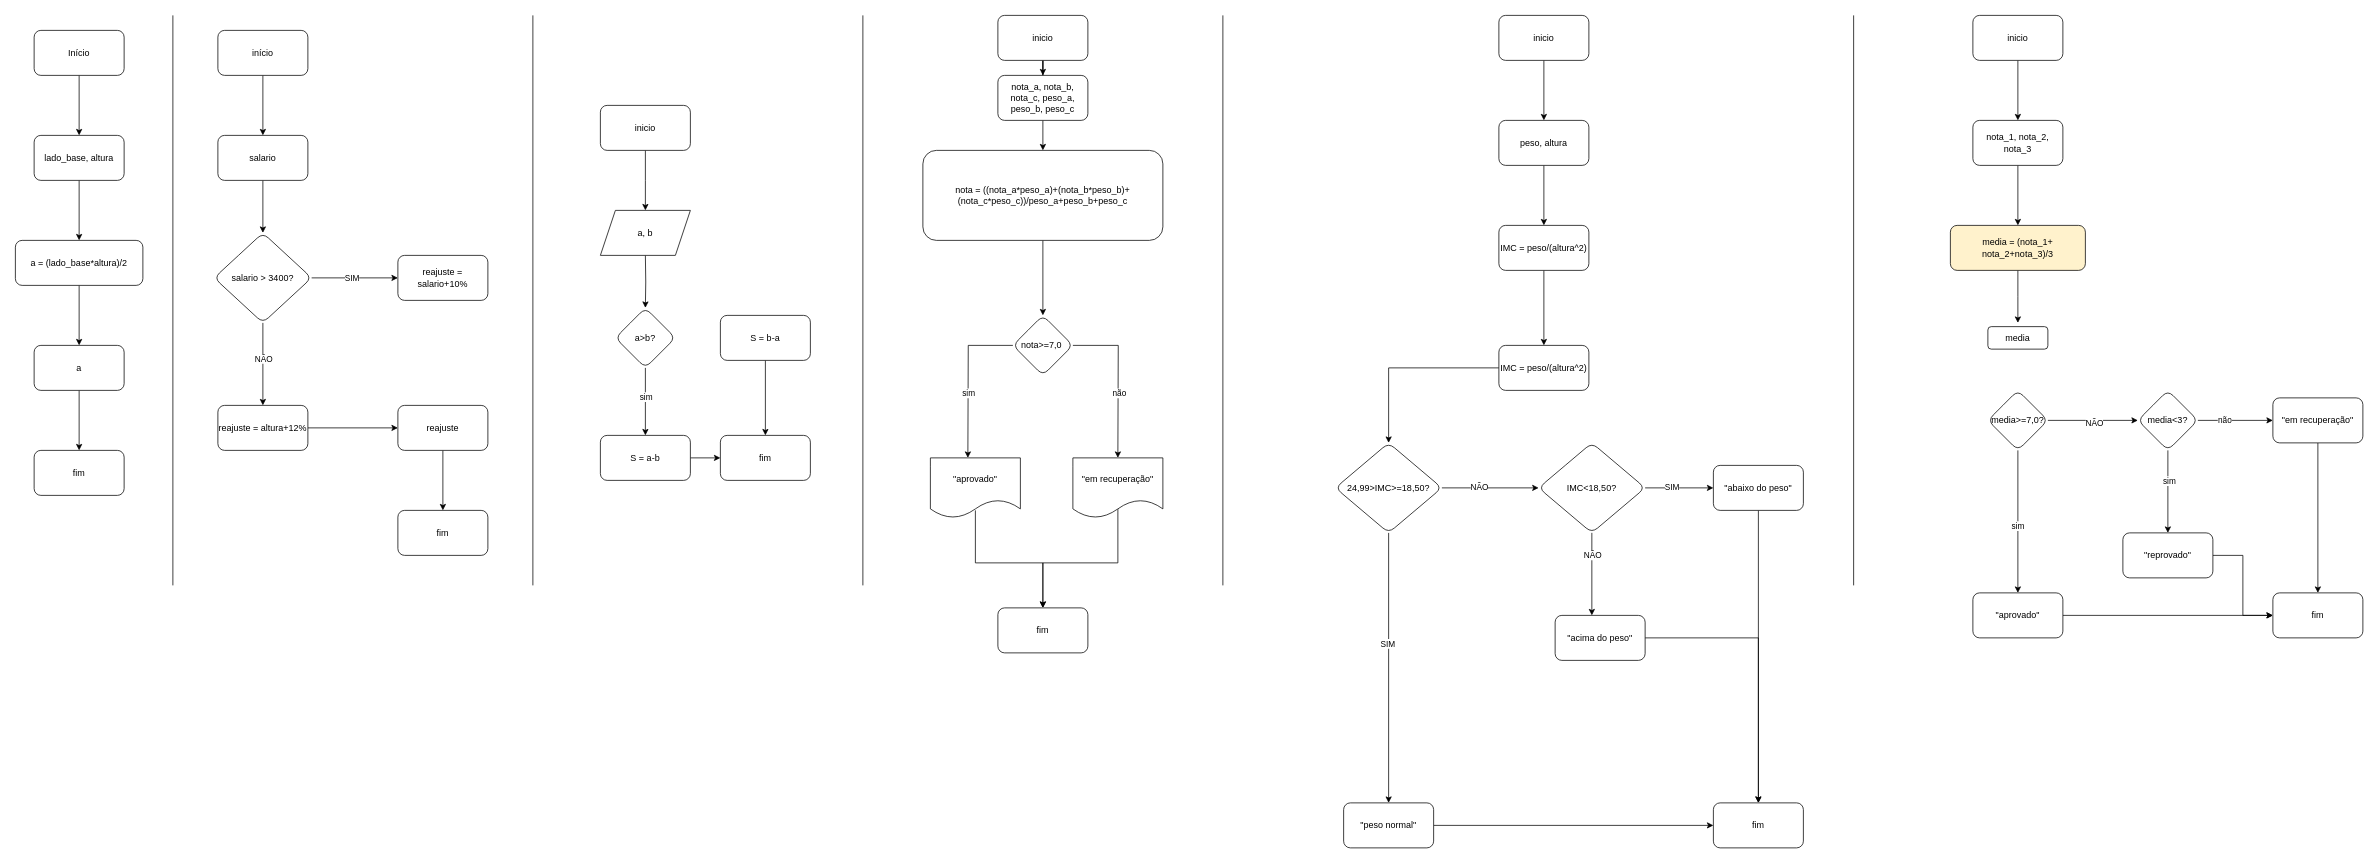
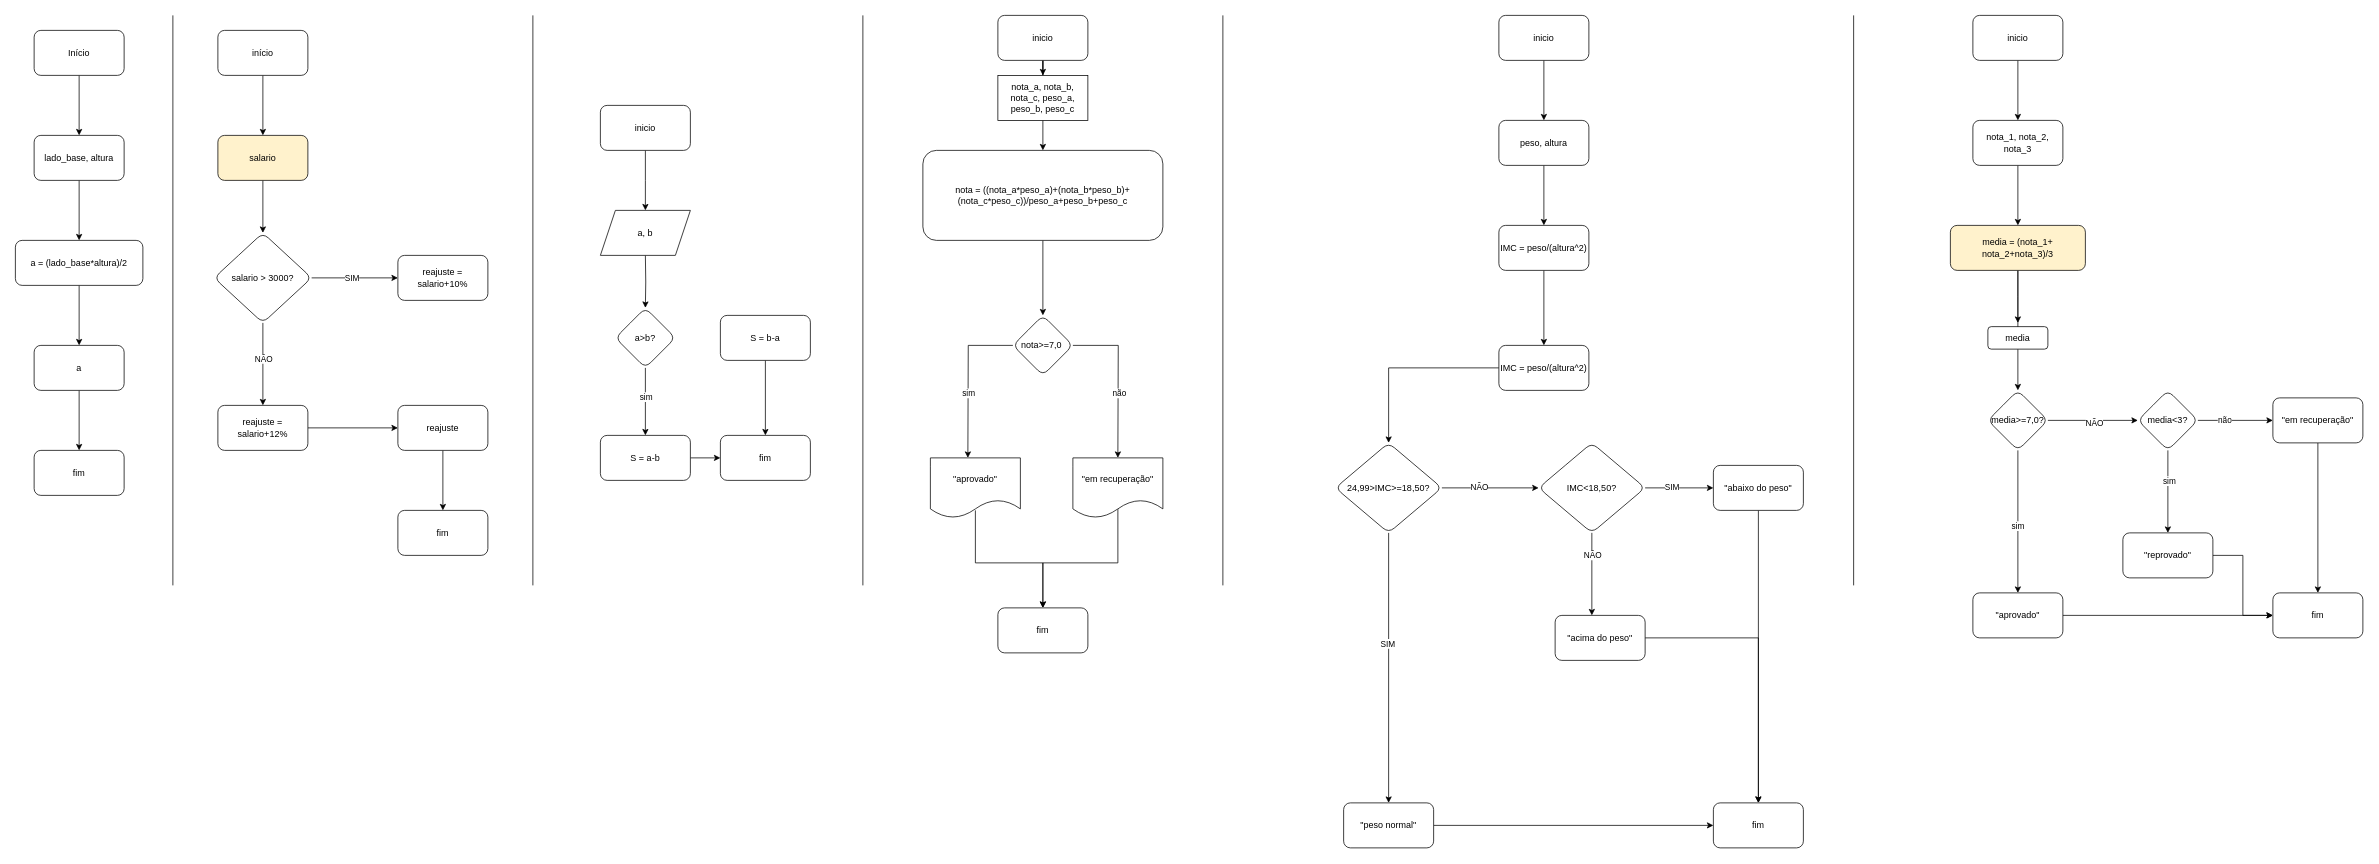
(1043, 98) -> (1043, 98)
(263, 158) -> (263, 158)
(263, 278) -> (263, 278)
none -> (2018, 384)
(263, 428) -> (263, 428)
